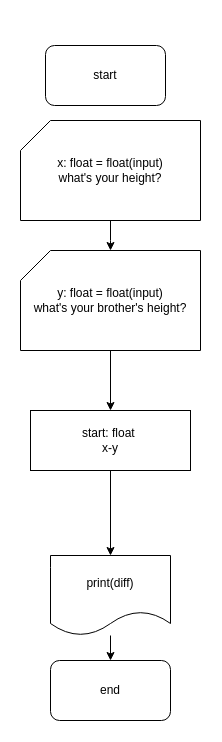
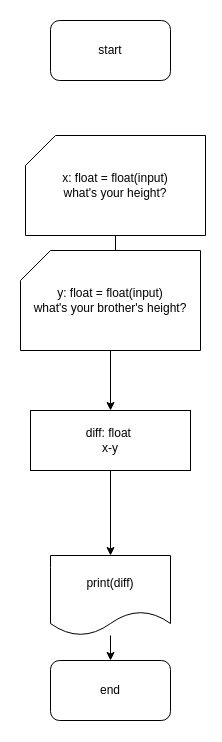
(106, 76) -> (111, 51)
(111, 171) -> (116, 186)
(111, 441) -> (111, 441)
